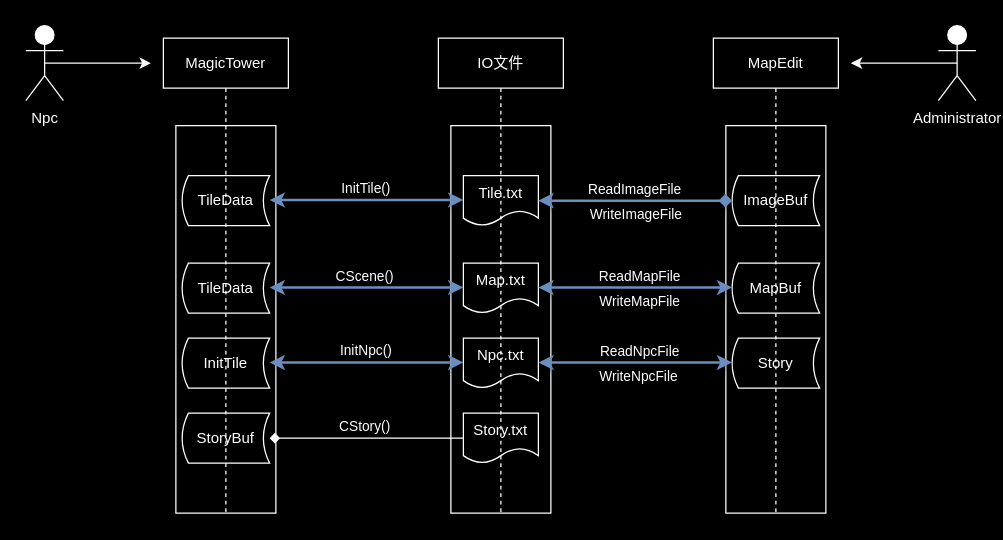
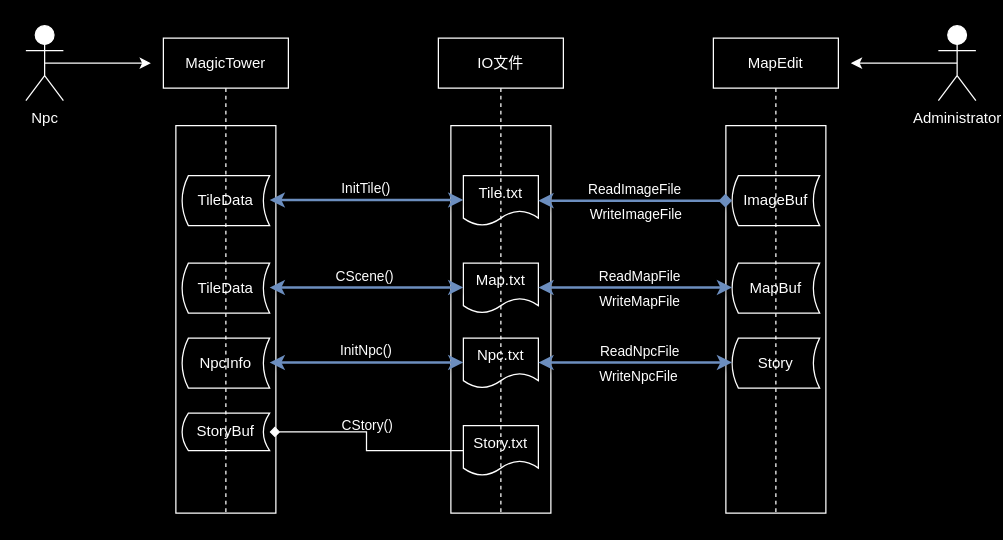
(226, 363) -> (226, 363)
(226, 438) -> (226, 432)
(501, 438) -> (501, 451)
